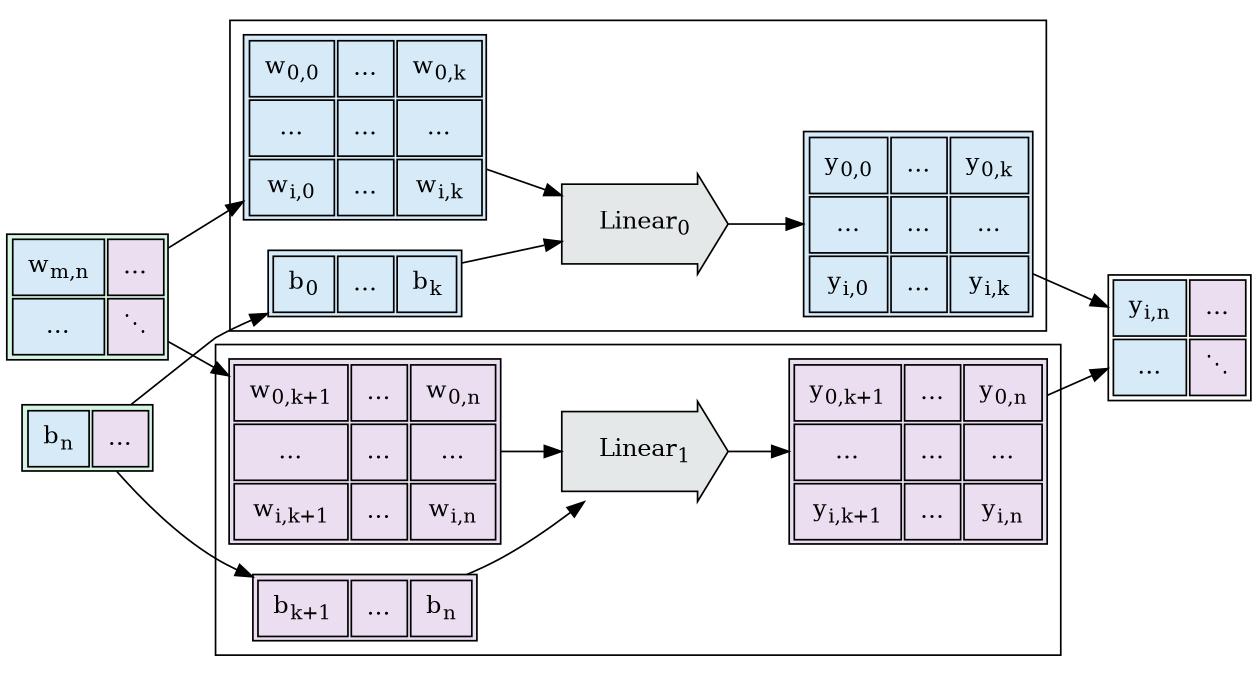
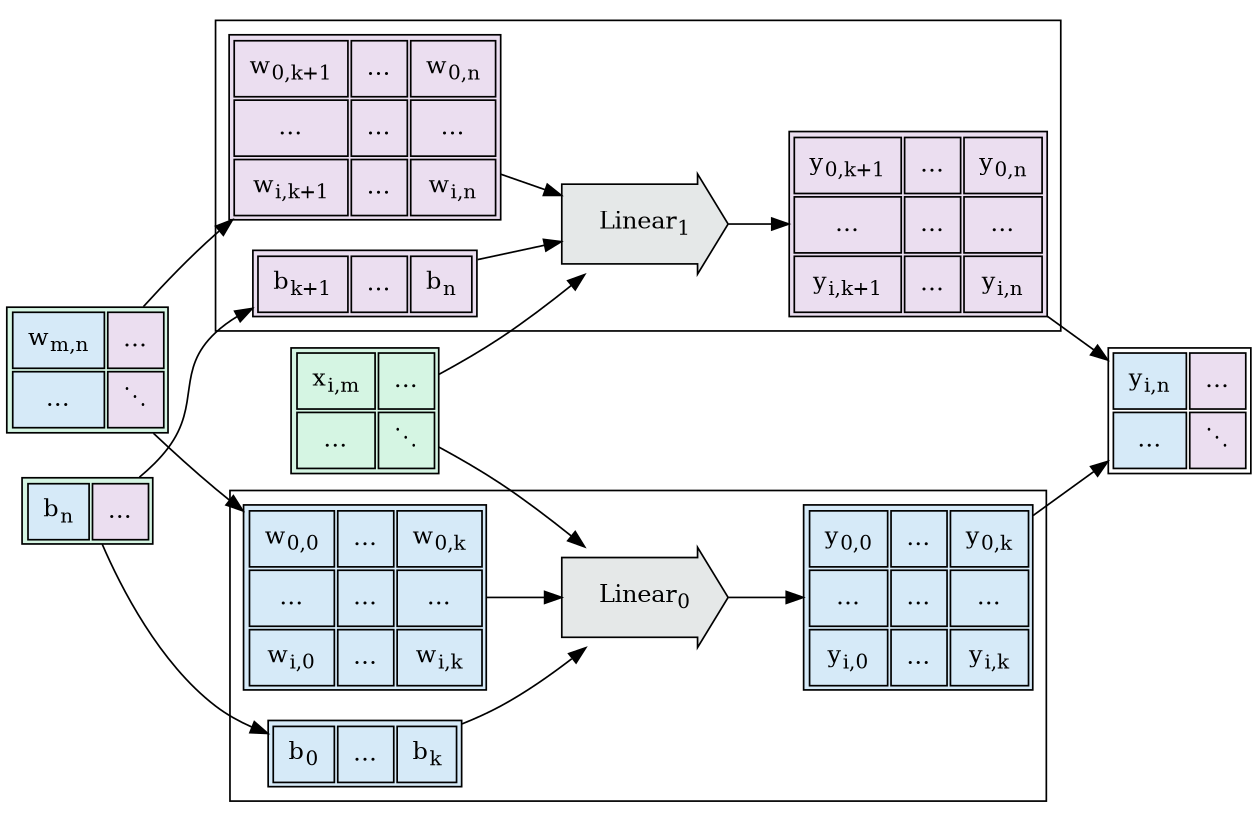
none -> (365, 411)
